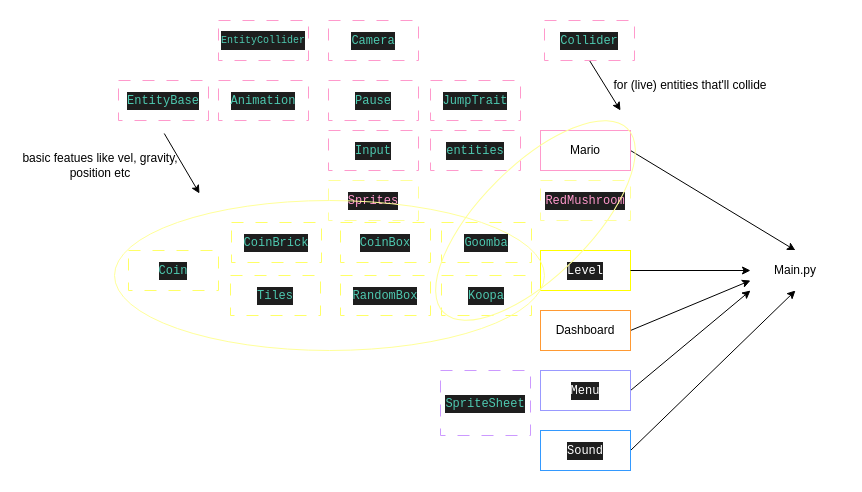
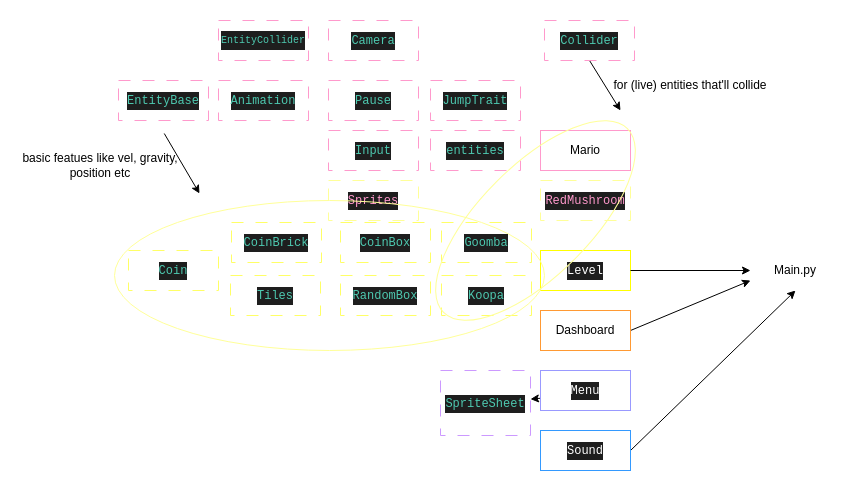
(710, 199) -> none
(688, 343) -> (539, 398)
